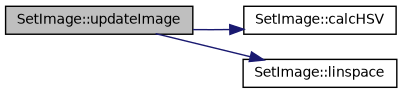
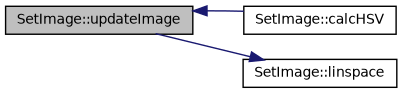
(211, 30) -> (225, 11)
